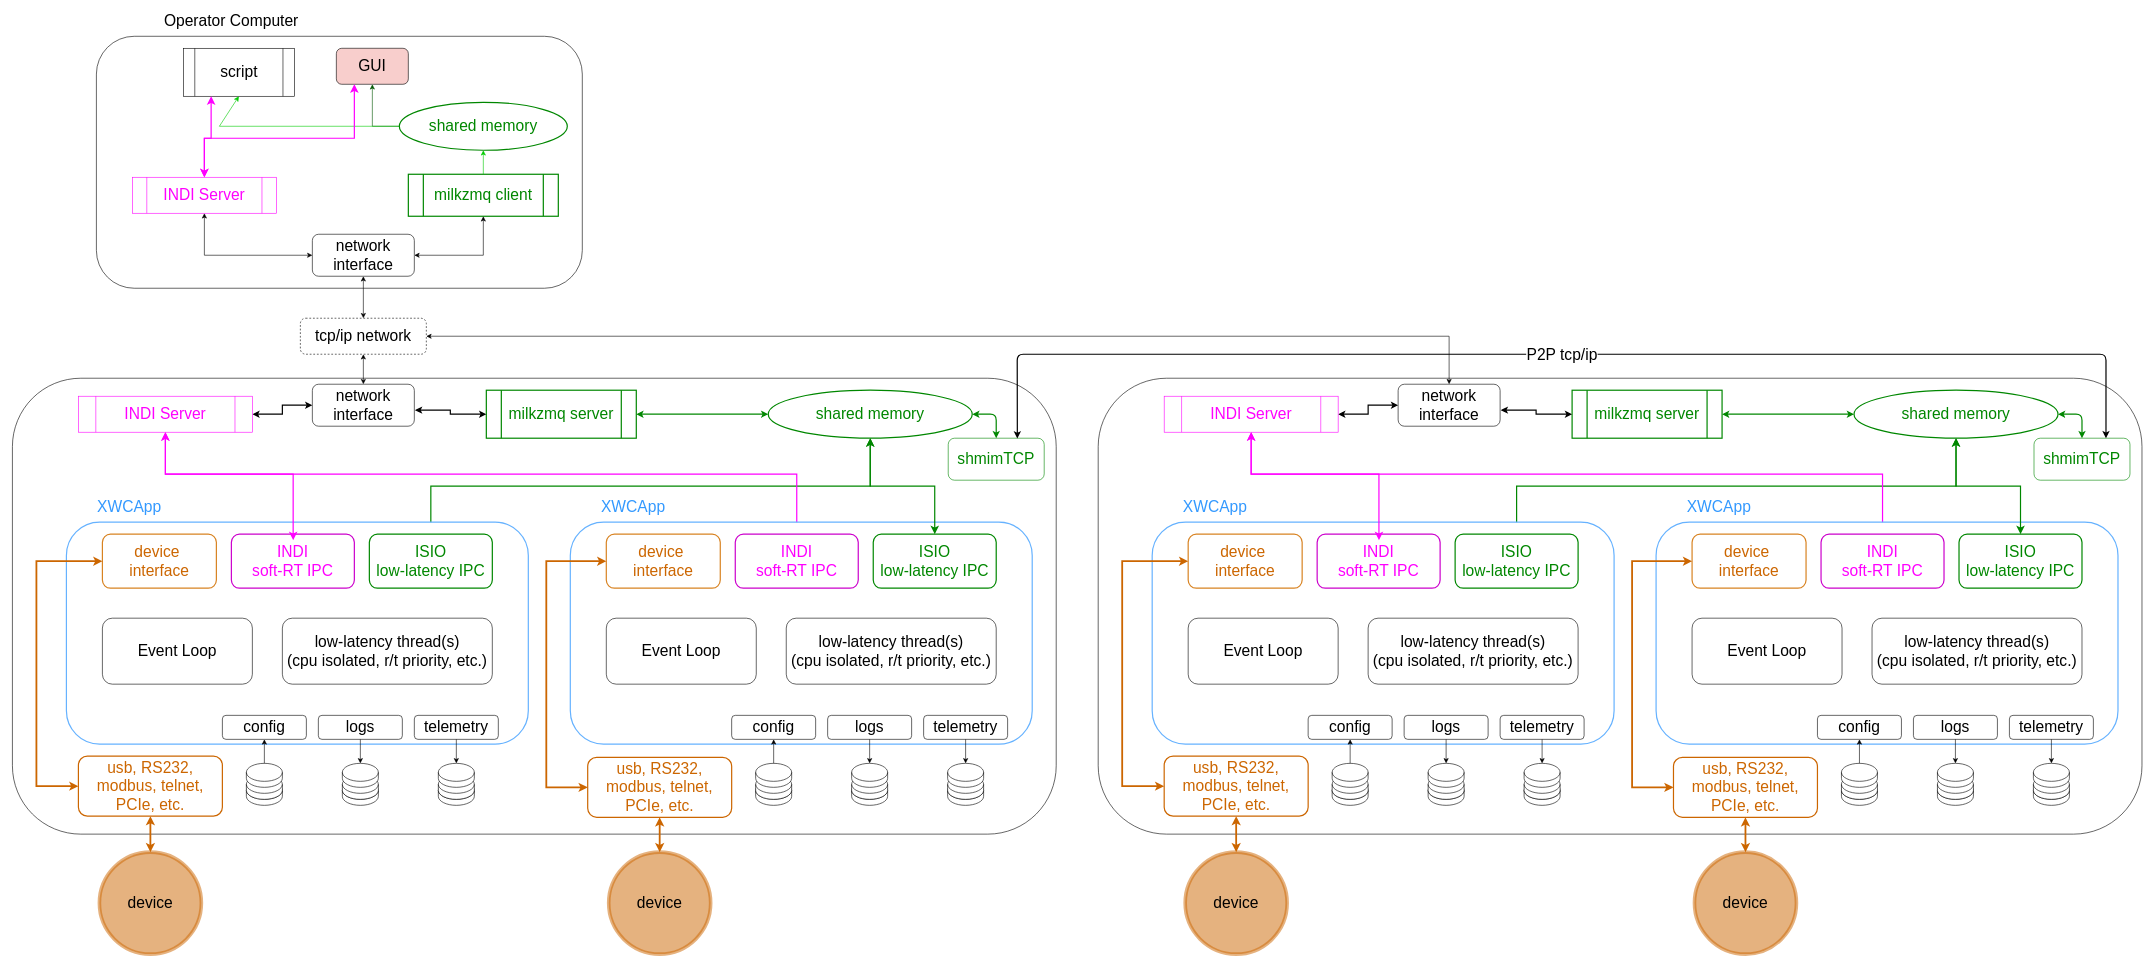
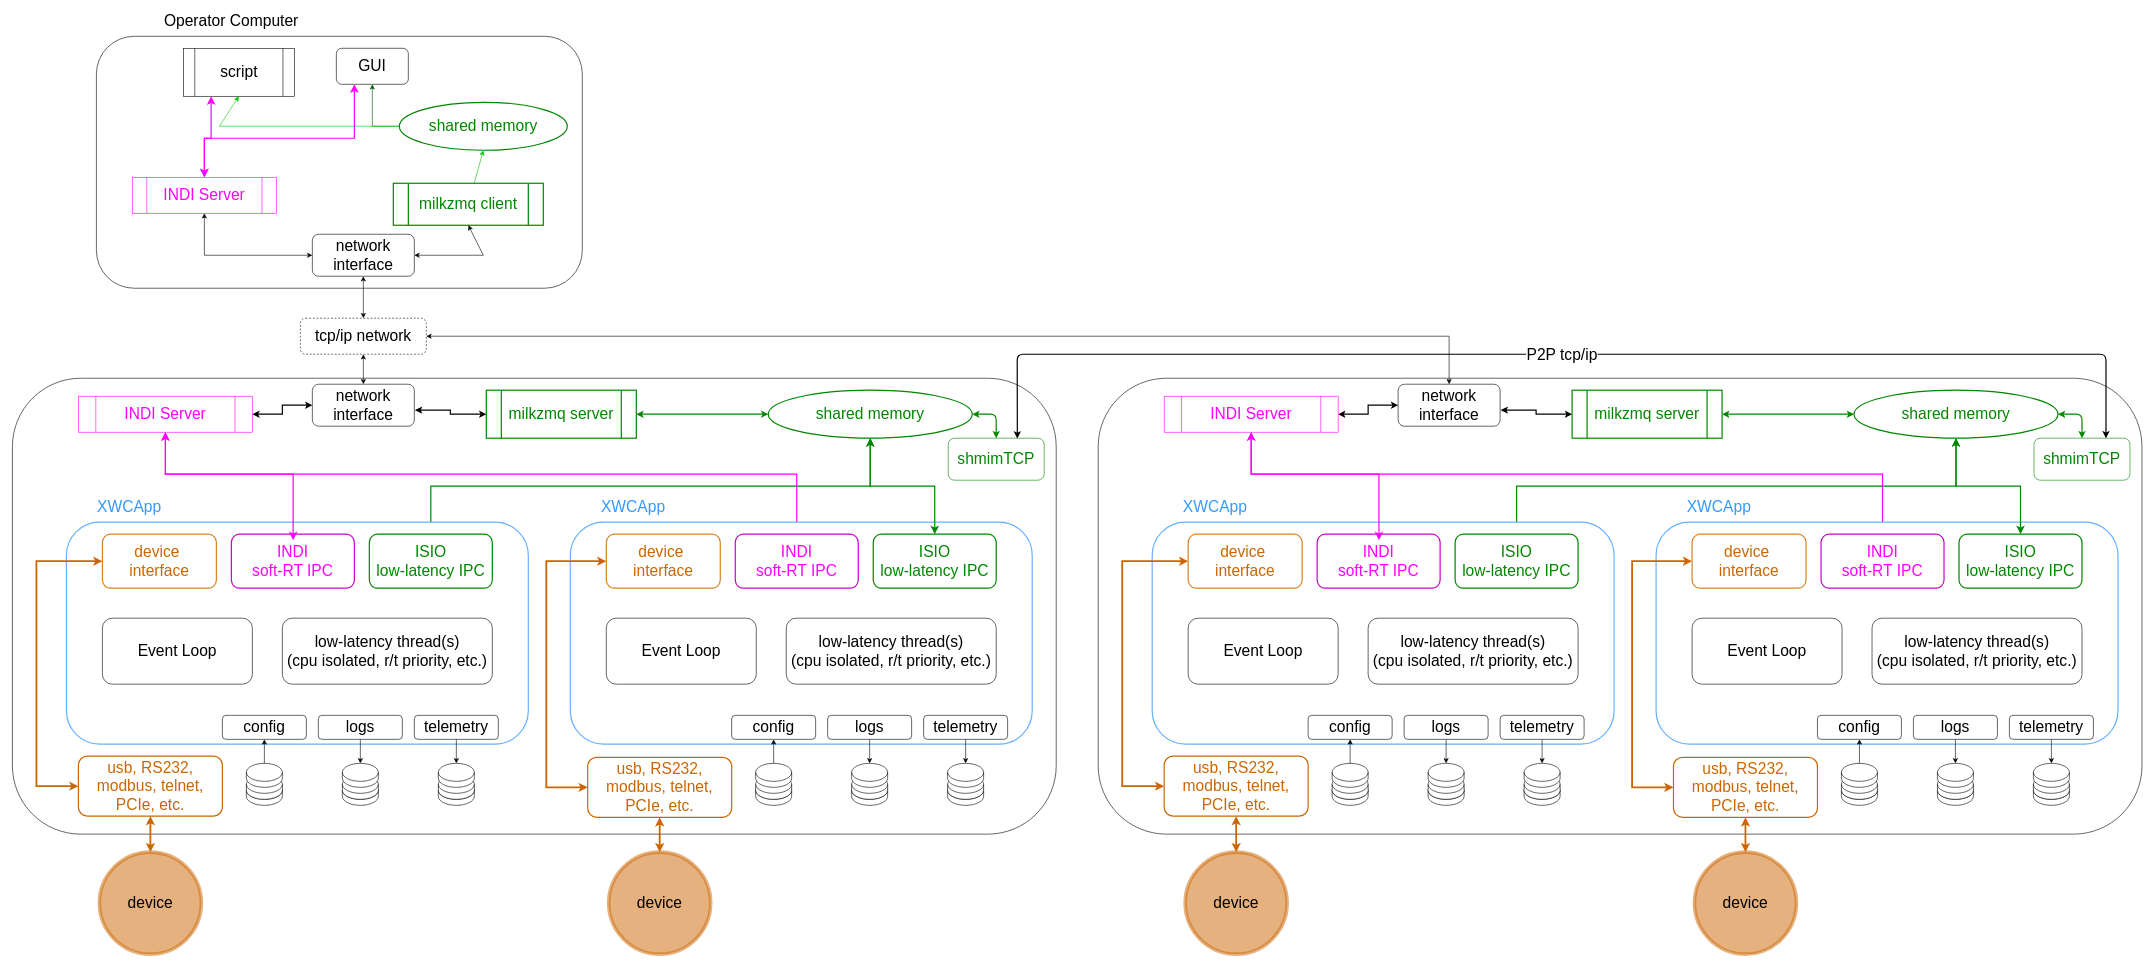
(372, 66) -> (372, 66)
(483, 195) -> (468, 204)
